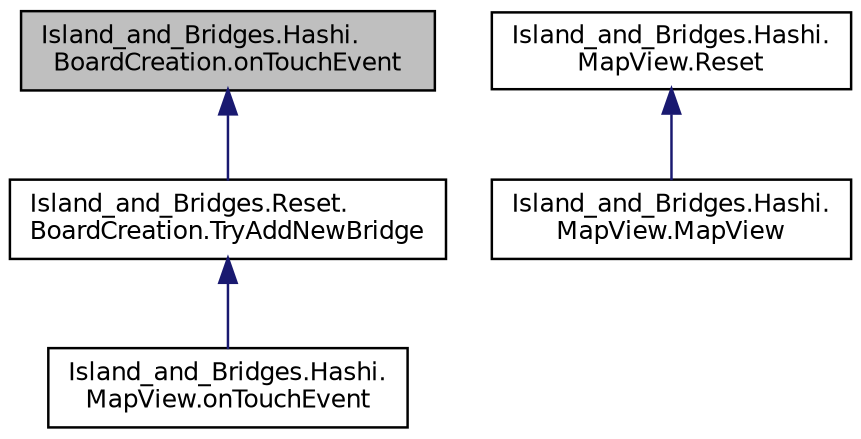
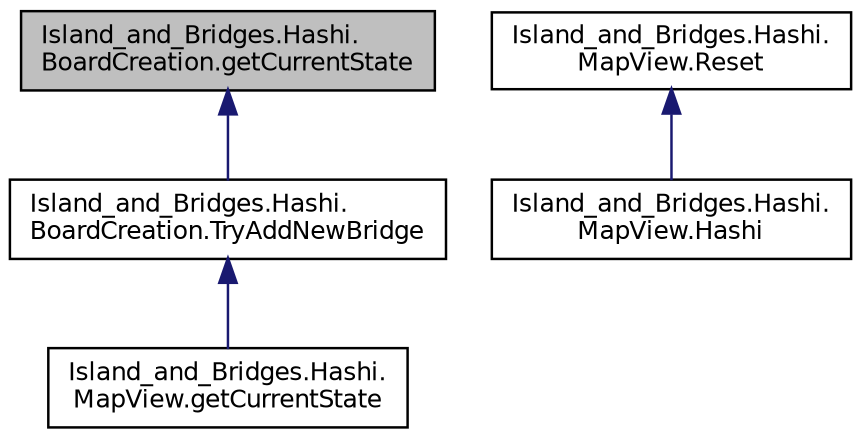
(228, 51) -> (228, 51)
(228, 219) -> (228, 219)
(671, 219) -> (671, 219)
(228, 388) -> (228, 388)
